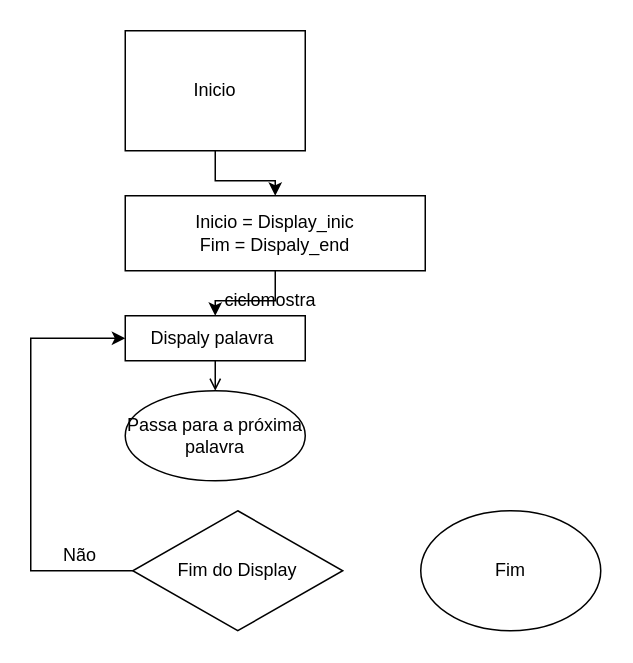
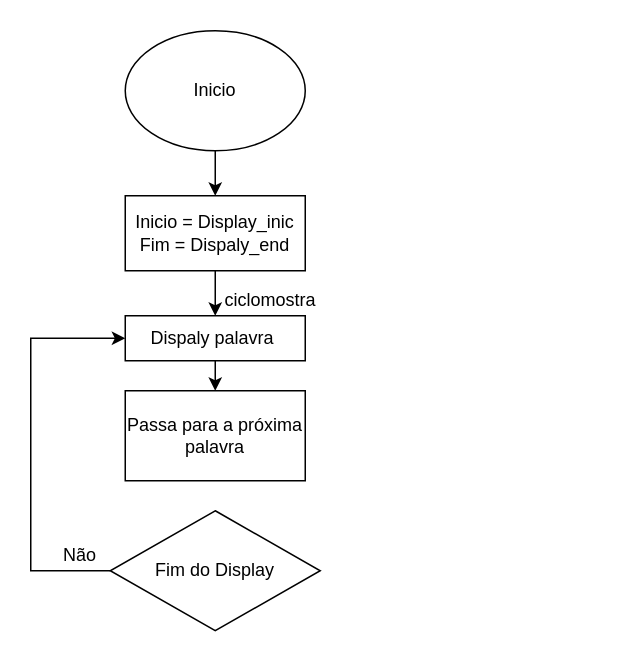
(215, 91) -> (215, 91)
(275, 233) -> (215, 233)
(215, 381) -> (215, 379)
(215, 436) -> (215, 436)
(238, 571) -> (215, 571)
(511, 571) -> none
